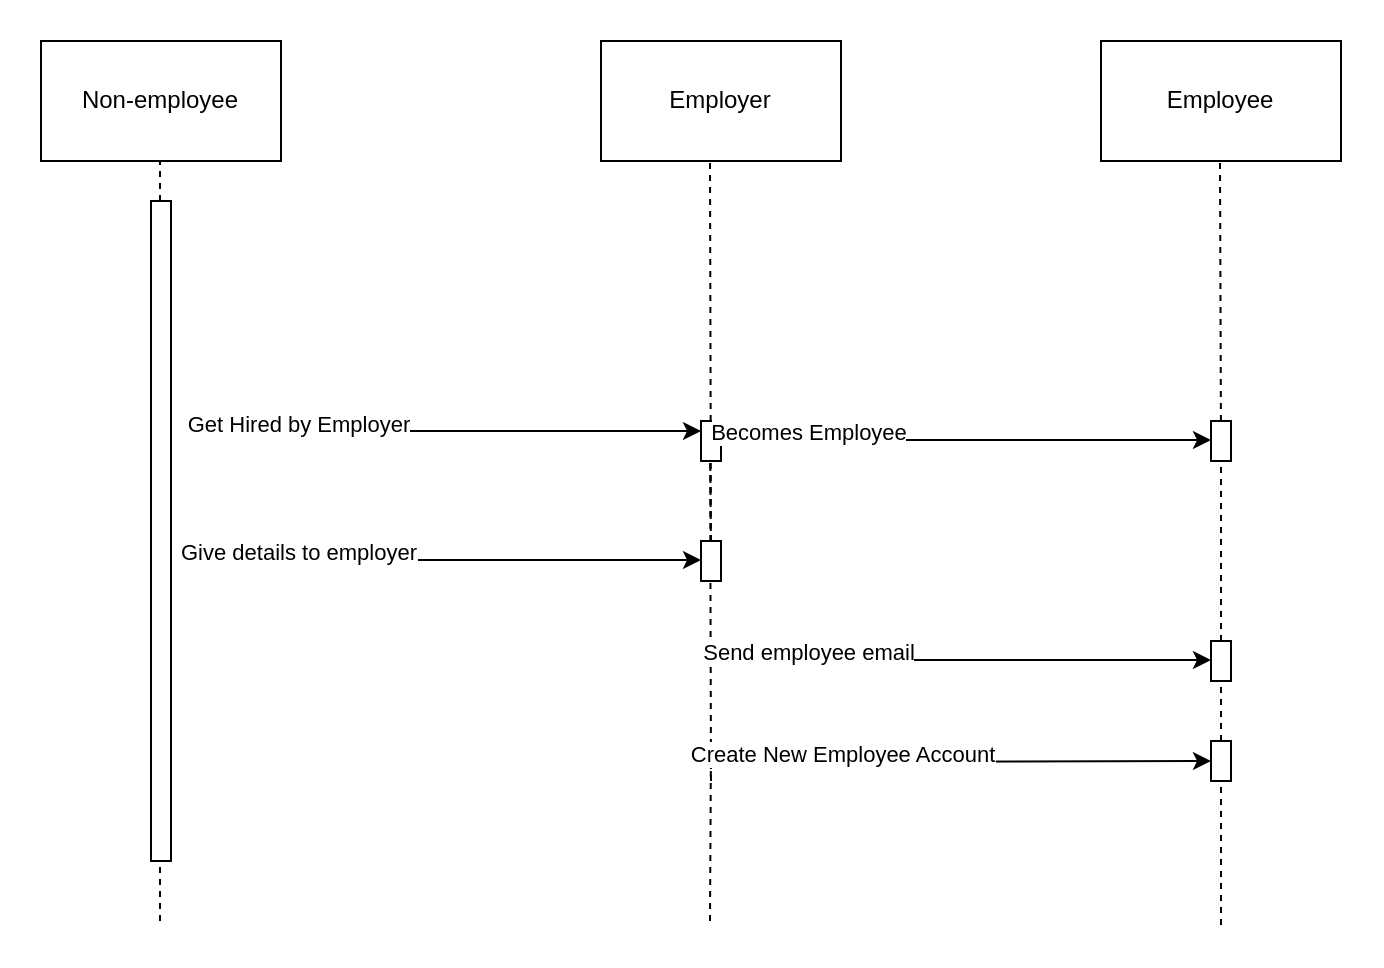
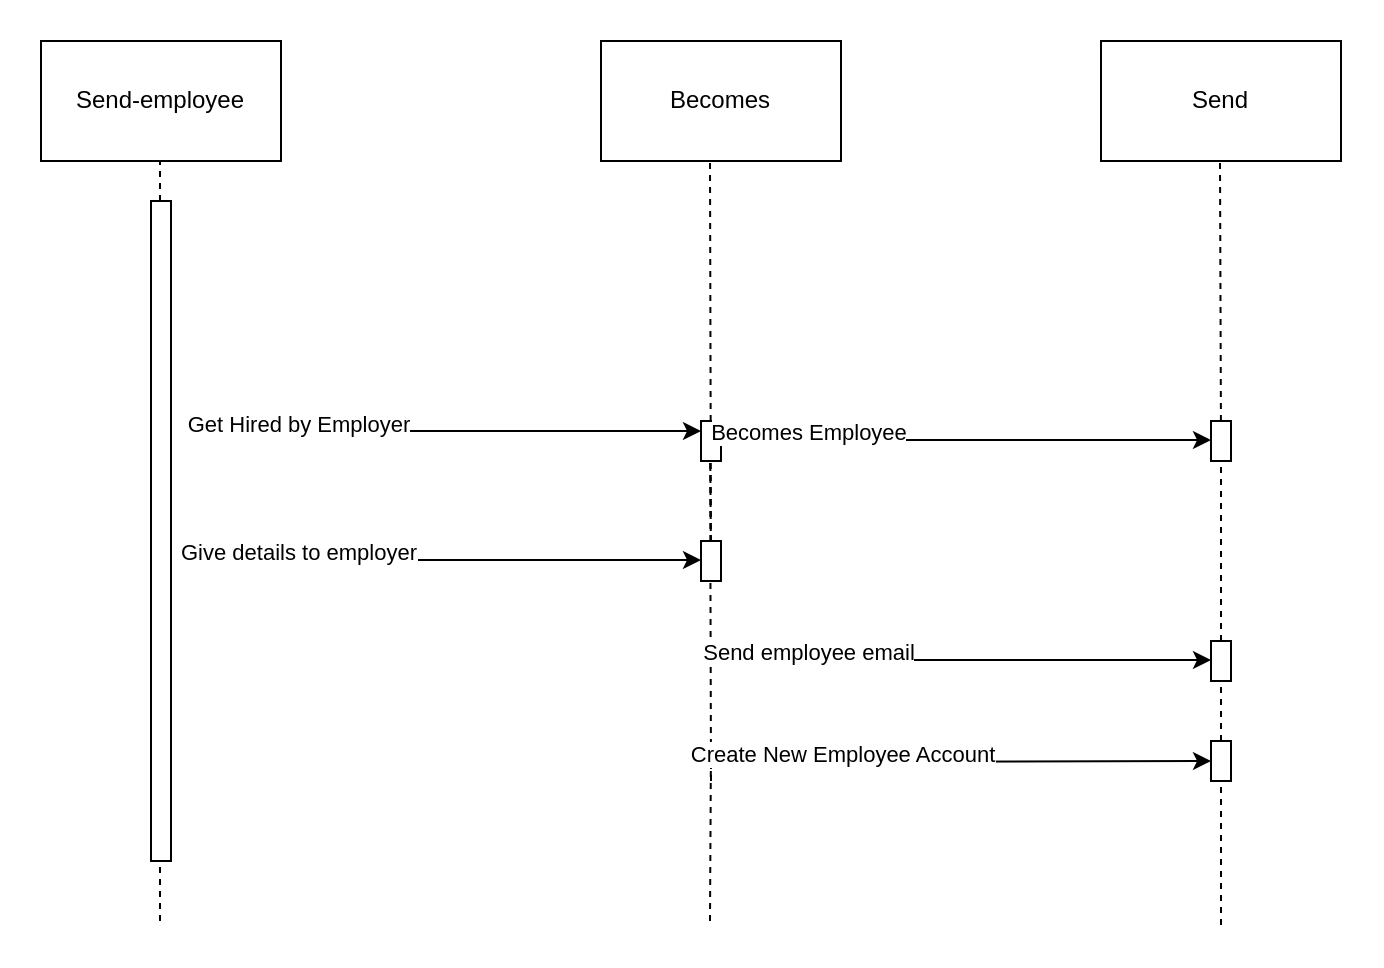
(161, 101) -> (161, 101)
(721, 101) -> (721, 101)
(1221, 101) -> (1221, 101)
